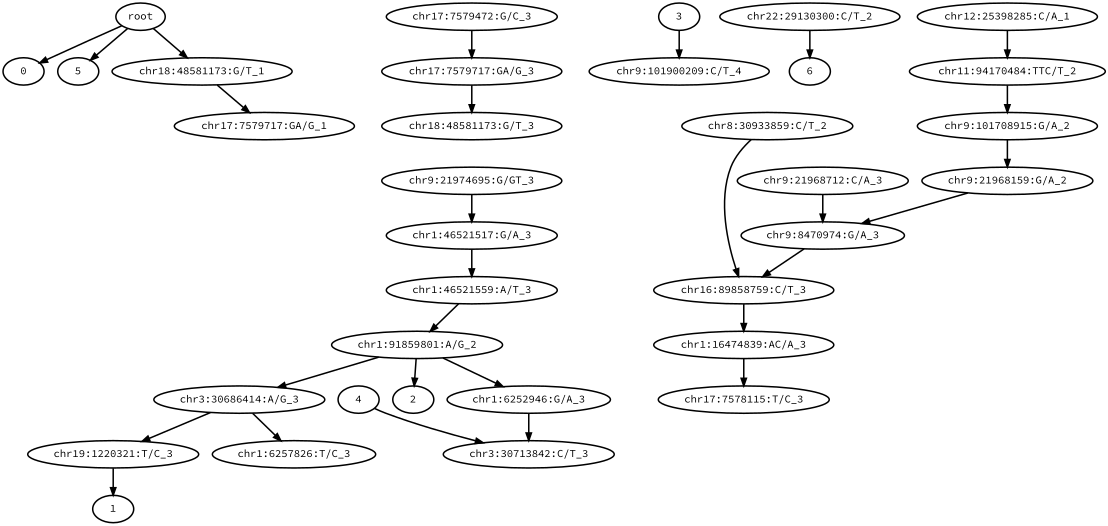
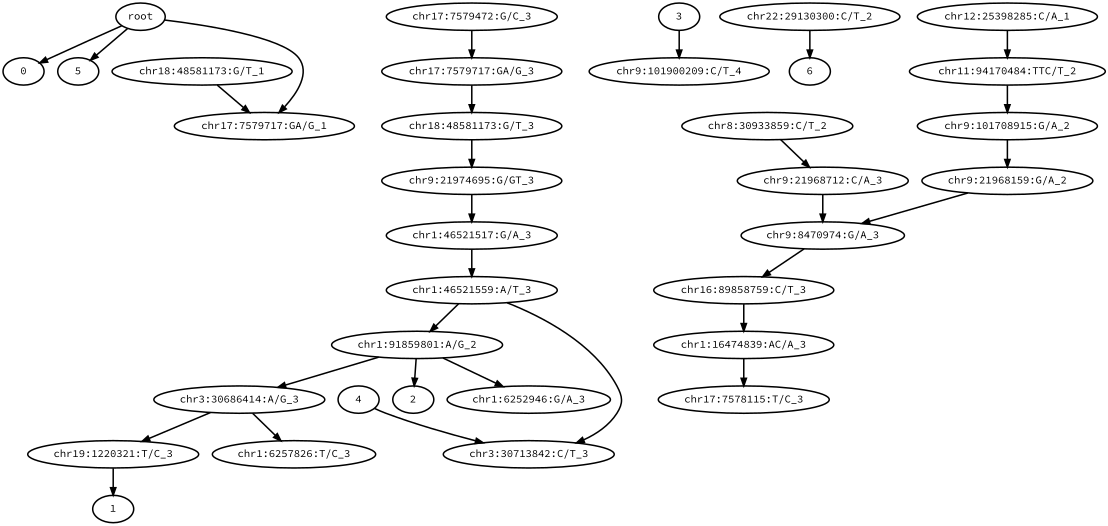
(167, 41) -> (261, 38)
none -> (472, 150)
(725, 201) -> (792, 151)
(529, 423) -> (597, 359)
